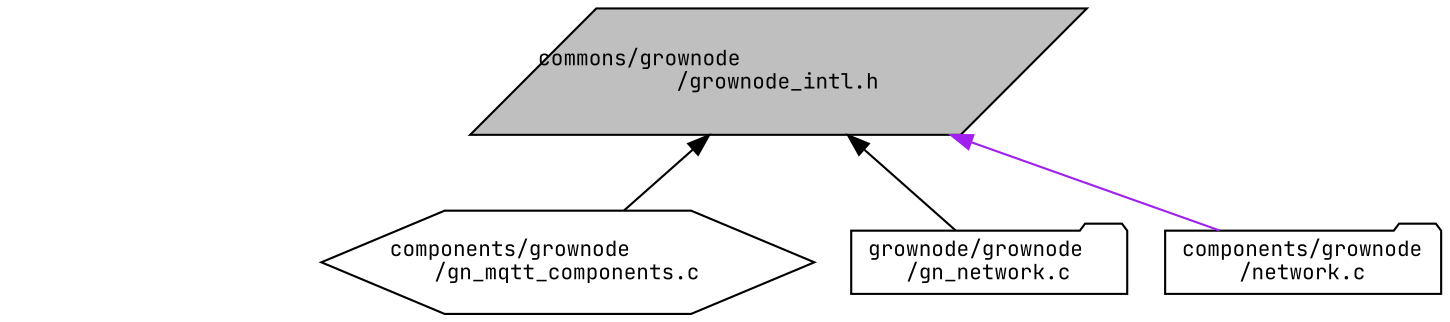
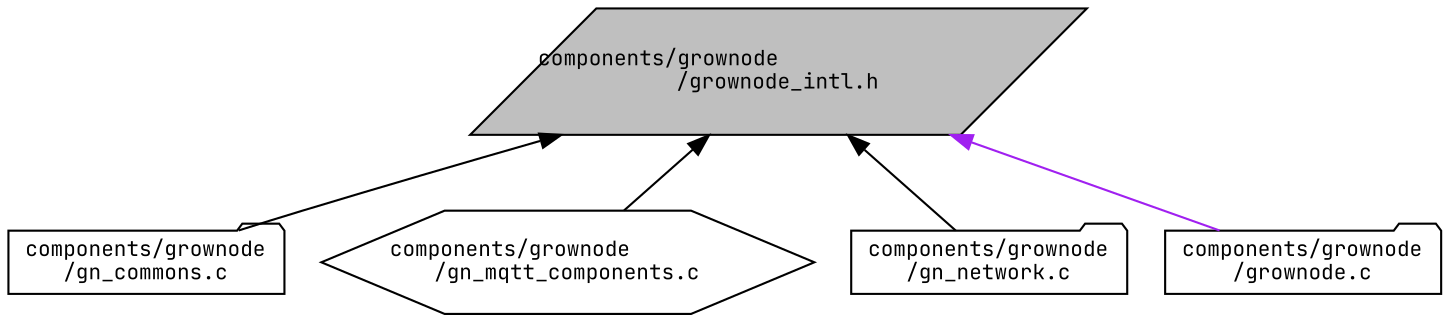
(779, 72) -> (779, 72)
none -> (146, 262)
(989, 262) -> (989, 262)
(1303, 262) -> (1303, 262)
